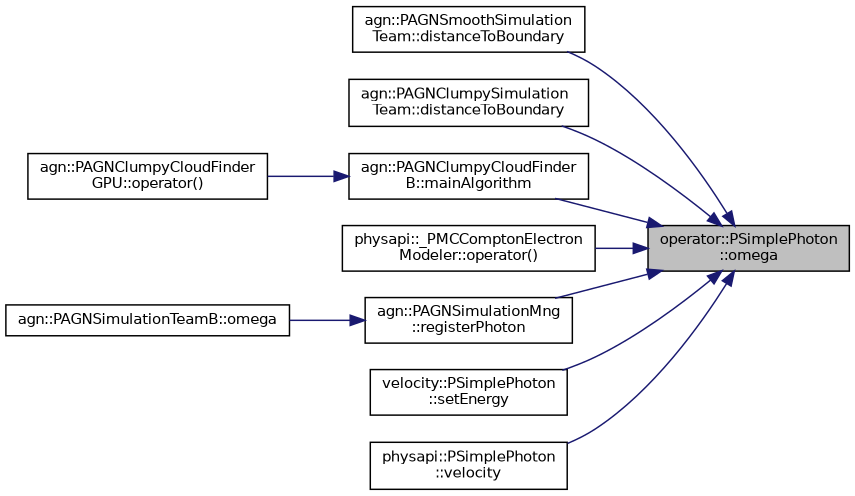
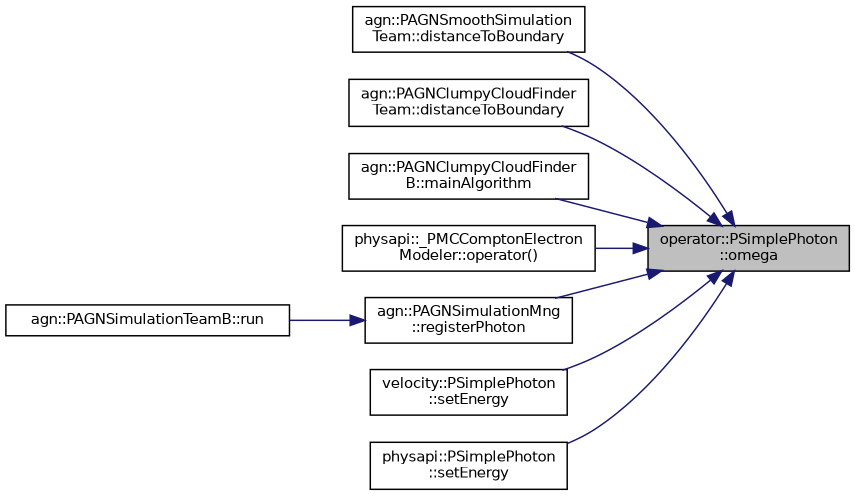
(469, 103) -> (469, 103)
(148, 176) -> none
(148, 320) -> (148, 320)
(469, 466) -> (469, 466)
